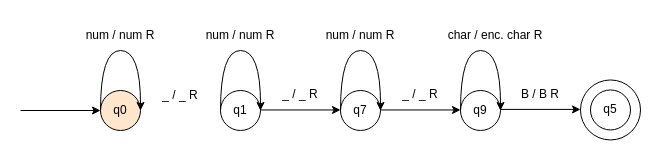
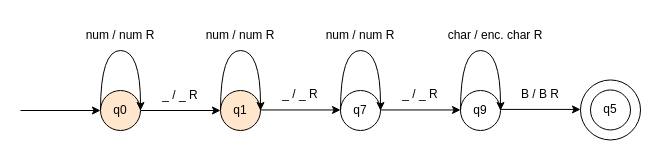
none -> (177, 111)
(241, 111) -> (241, 111)
